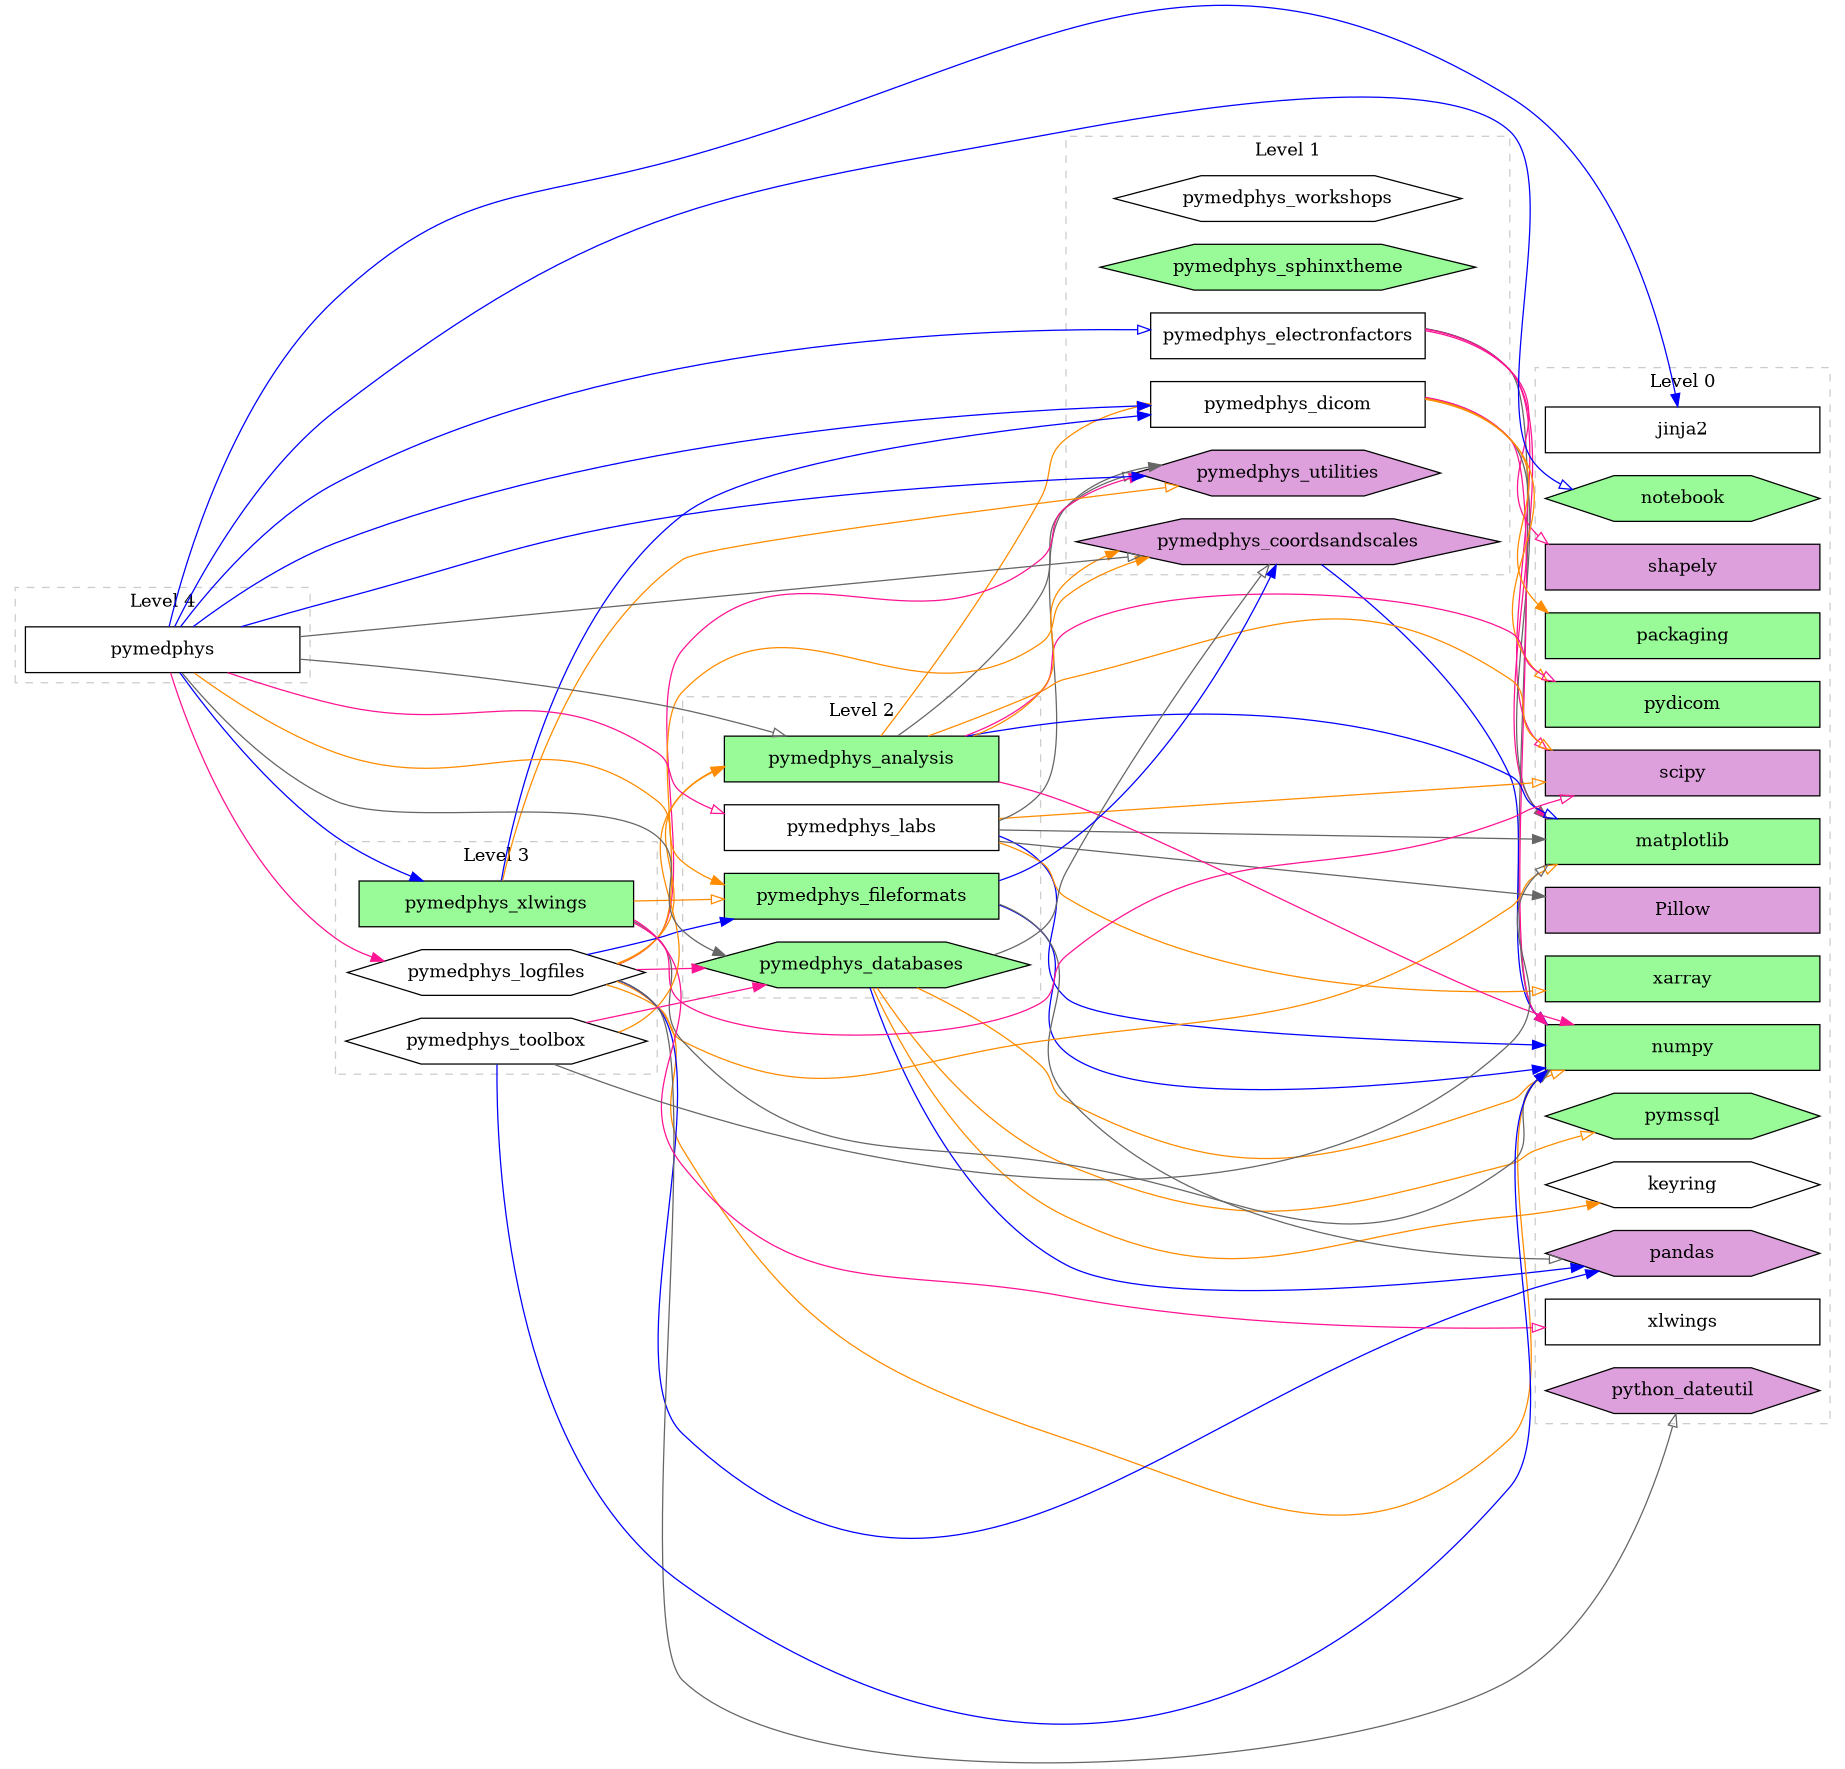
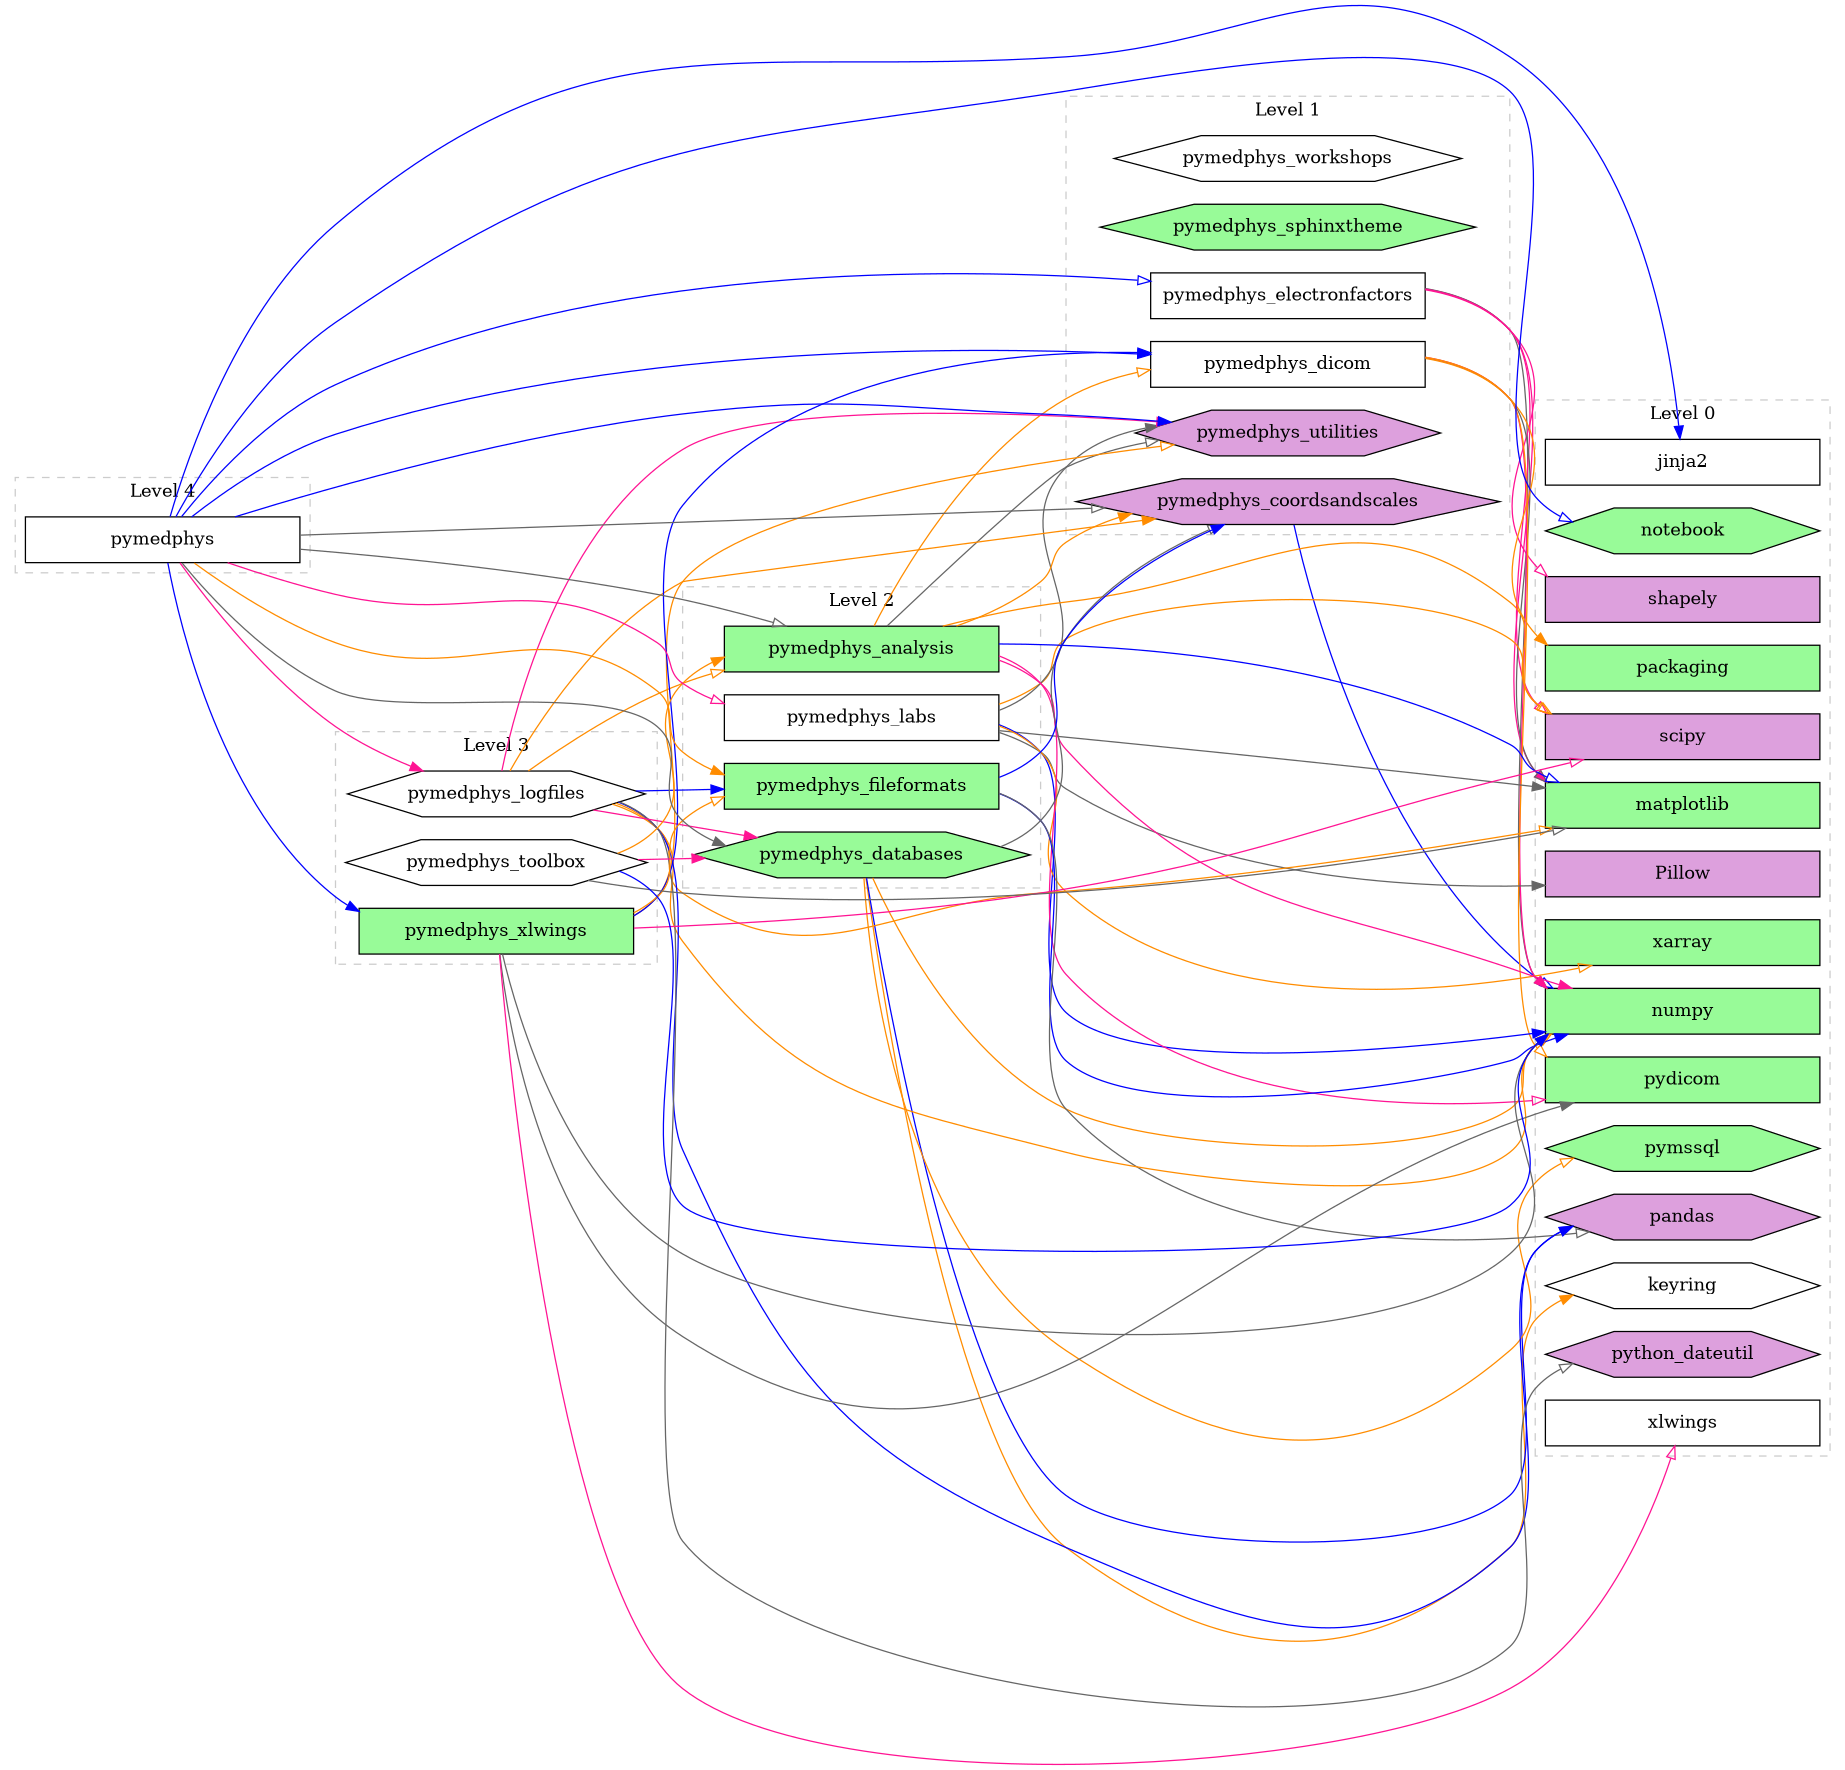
none -> (932, 1404)
